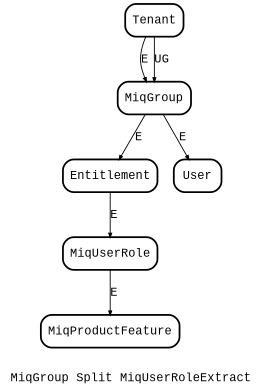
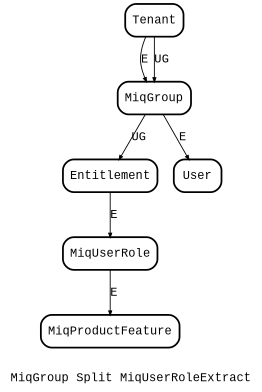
(139, 137) -> (139, 137)
